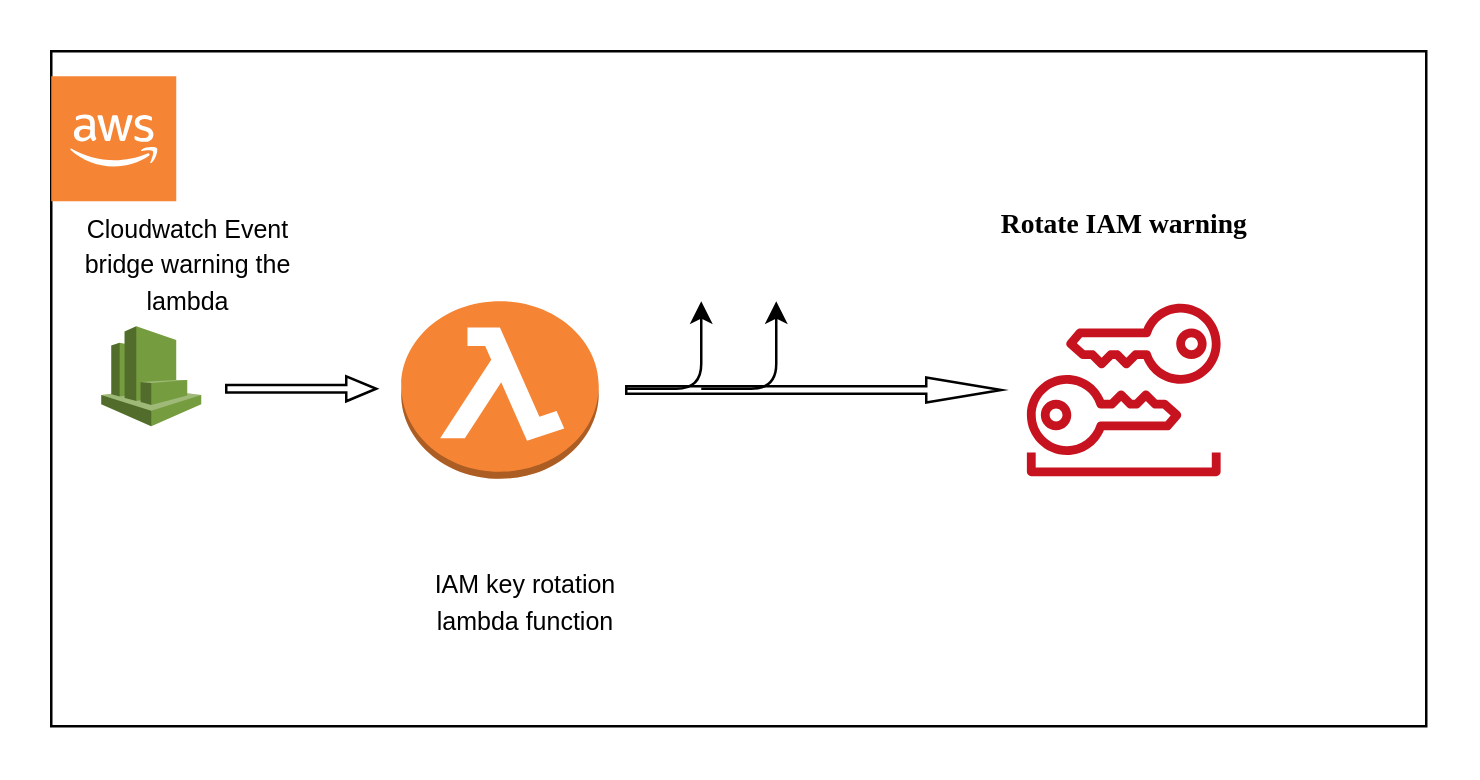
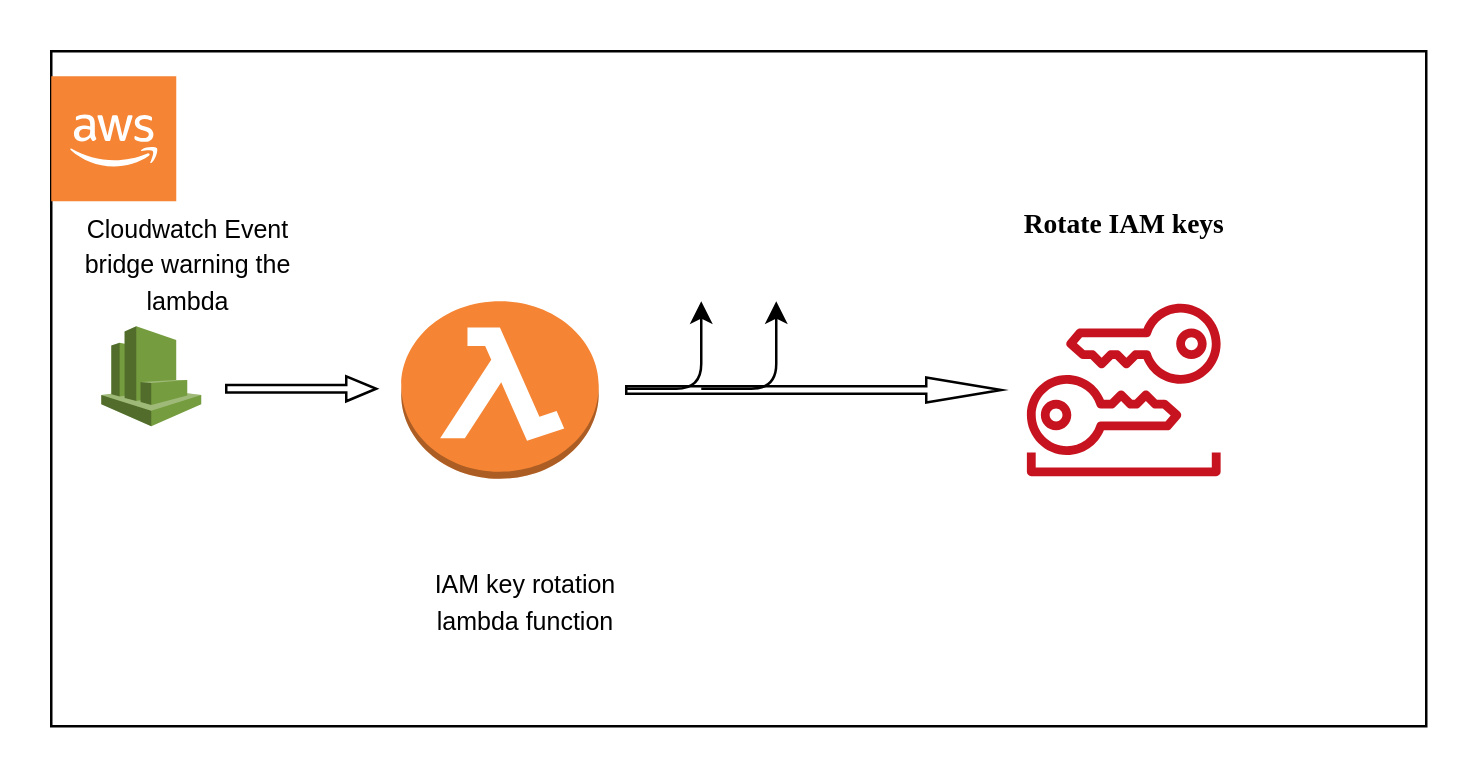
(1125, 214) -> (1125, 214)
